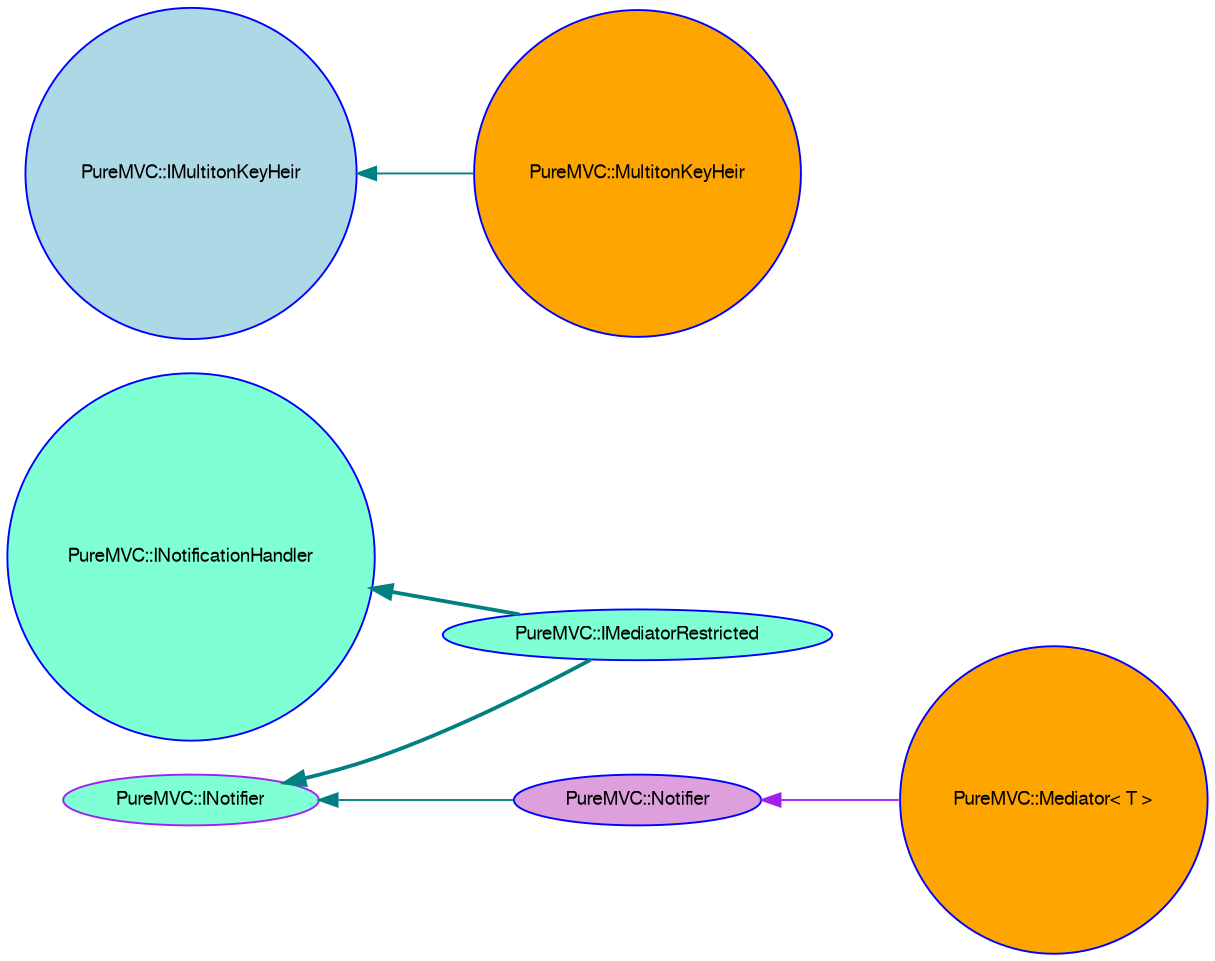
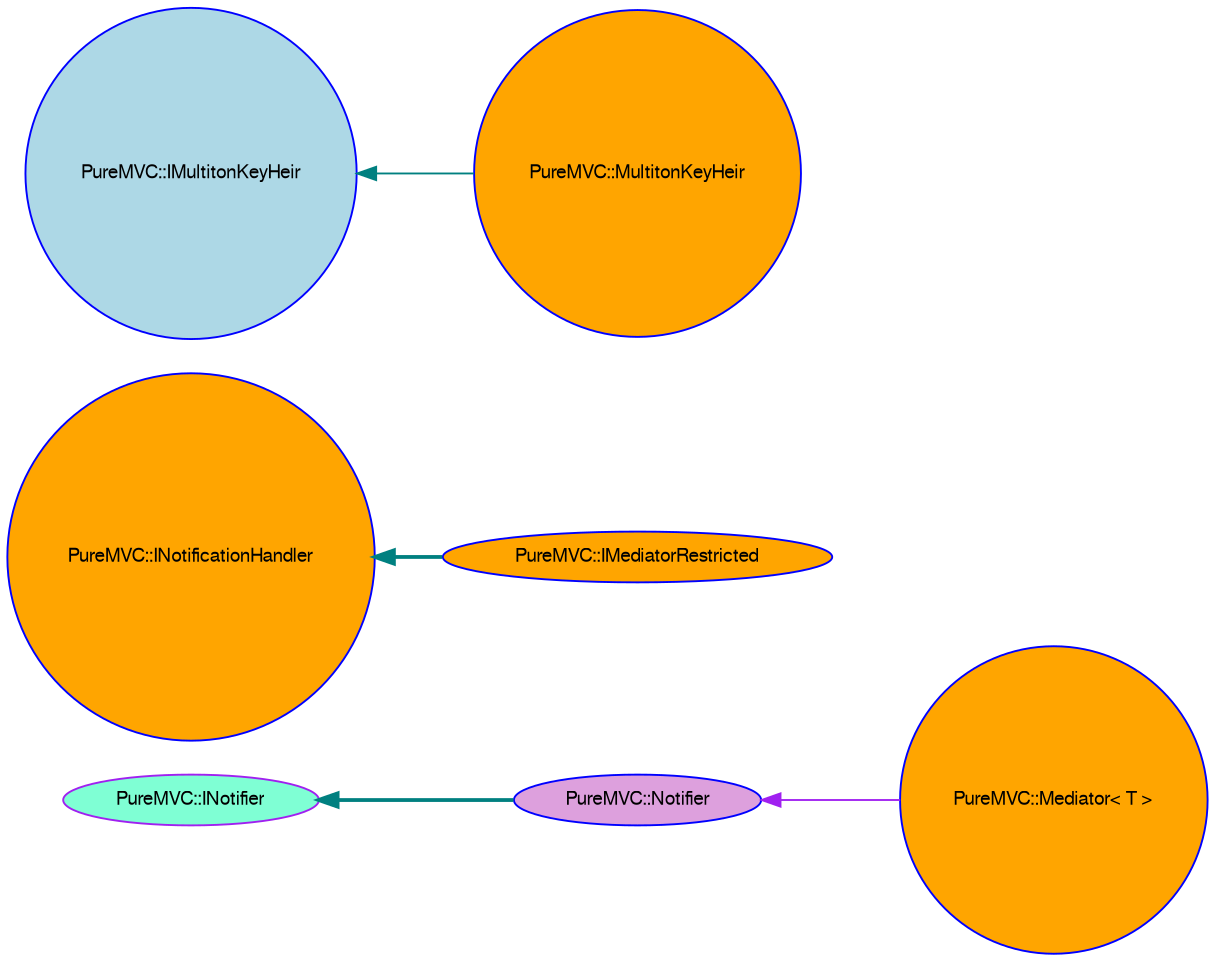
(191, 557) -> (191, 557)
(638, 635) -> (638, 557)
(451, 728) -> none
(426, 800) -> (426, 800)
